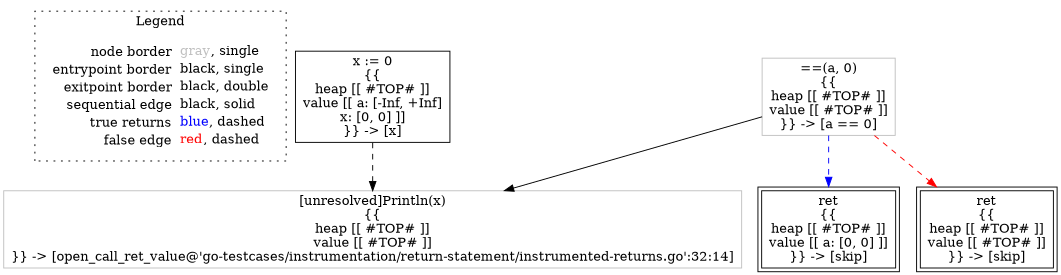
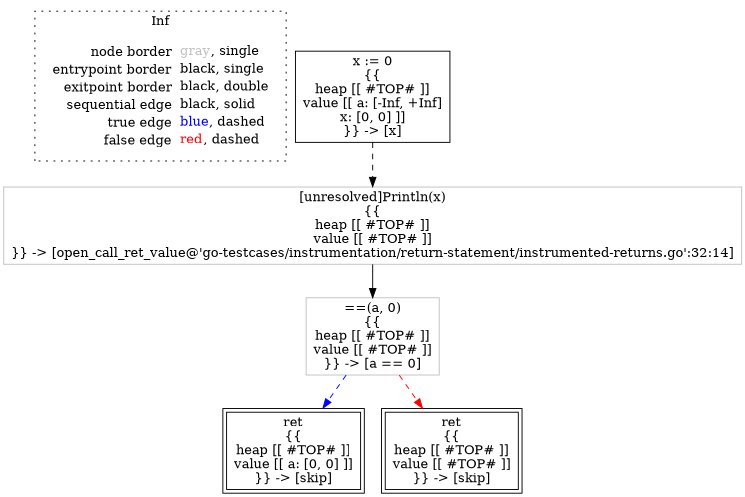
(161, 22) -> (161, 22)
(133, 123) -> (142, 123)
(638, 152) -> (373, 276)
